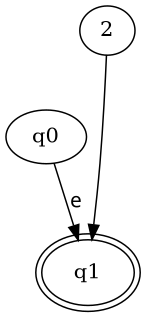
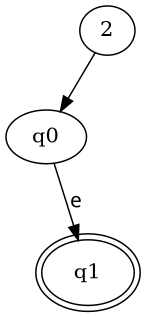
(102, 140) -> (82, 75)
